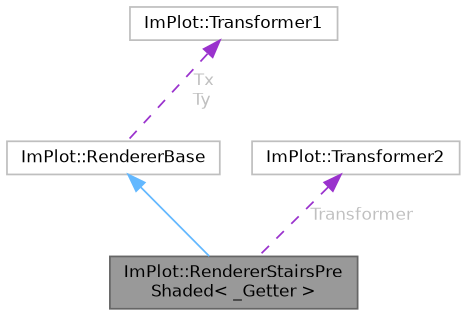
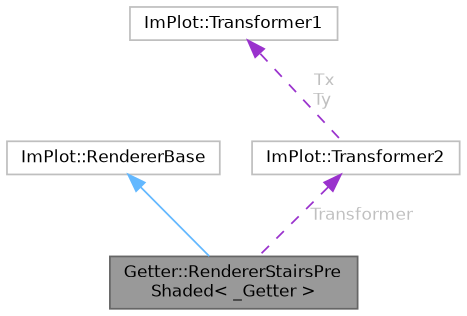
(167, 98) -> (301, 98)
(234, 283) -> (234, 283)
